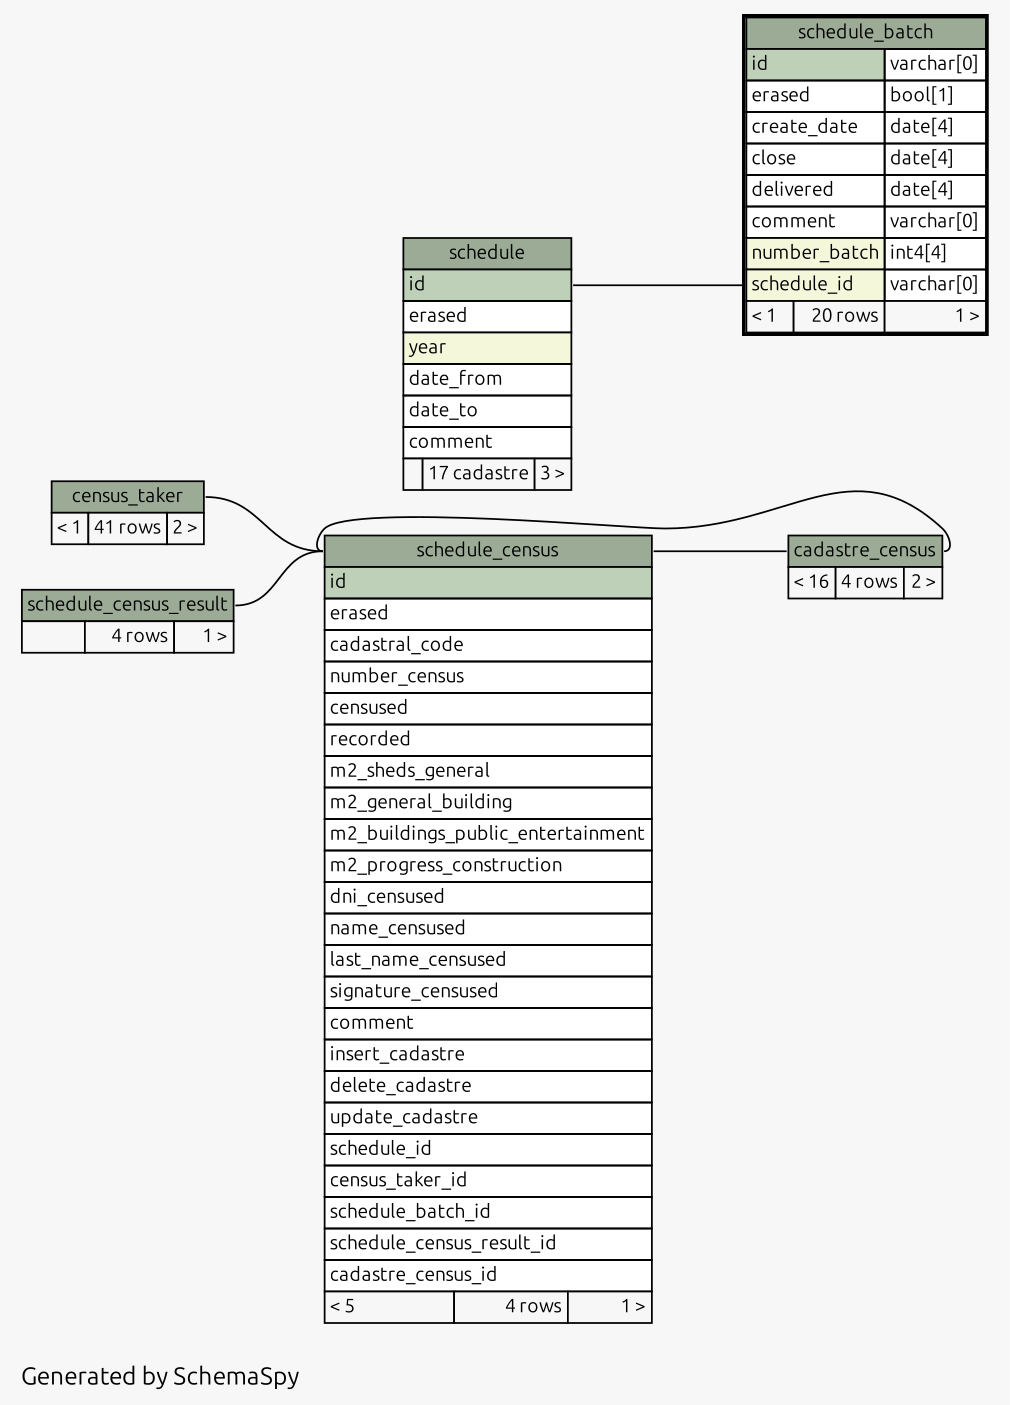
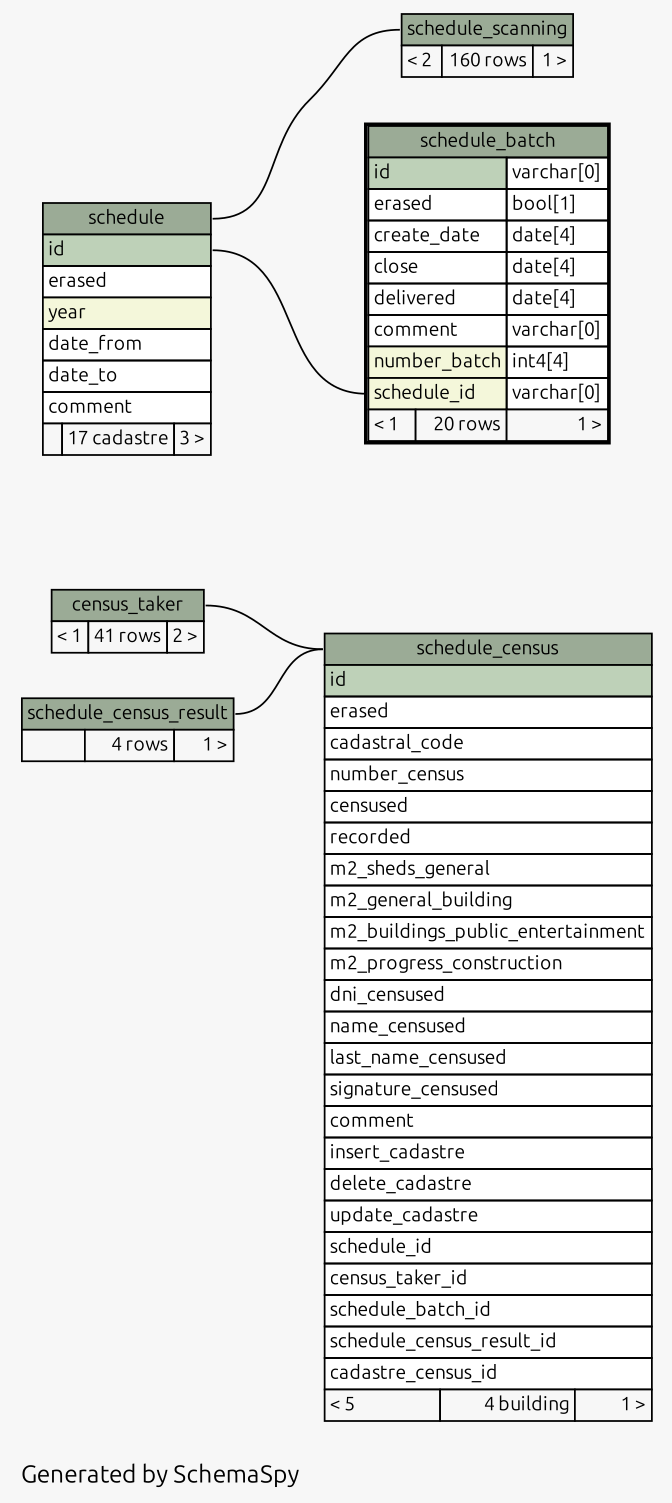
none -> (487, 46)
(865, 567) -> none
(534, 1306) -> (527, 1404)
